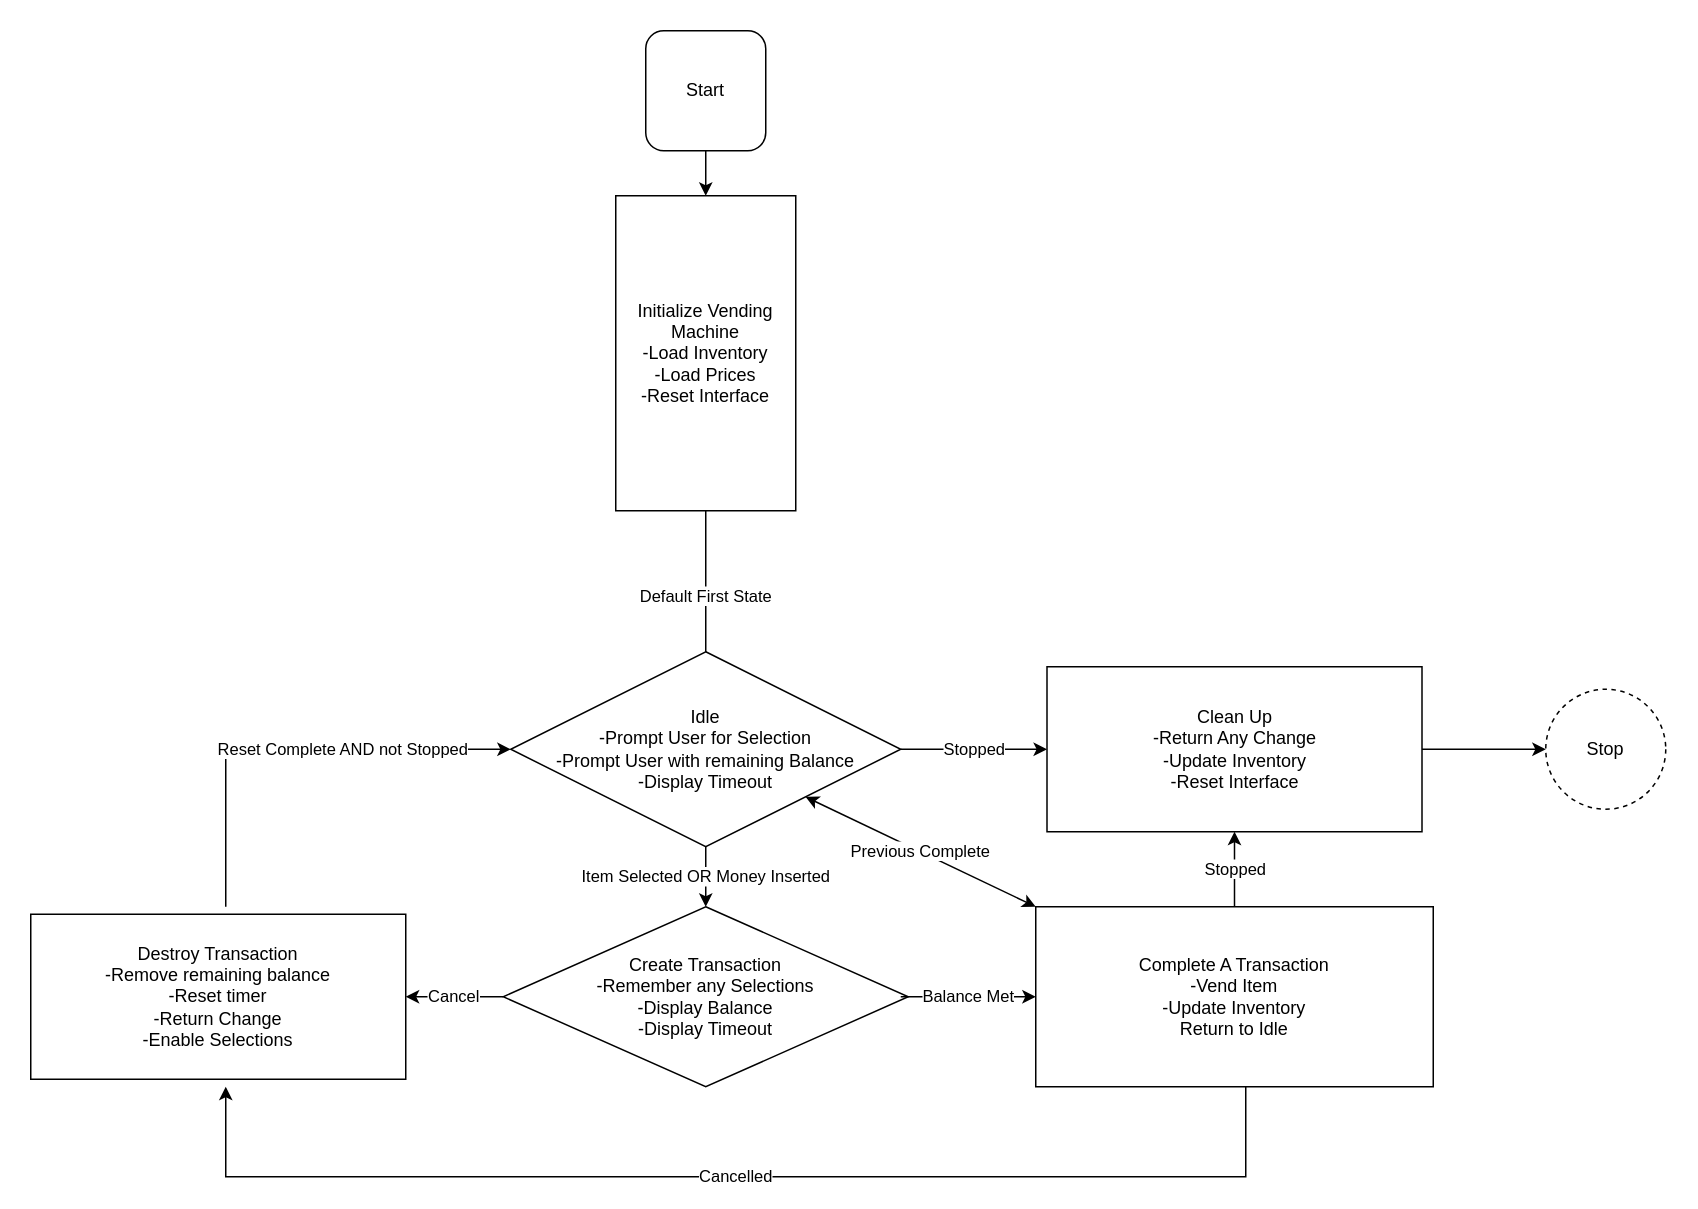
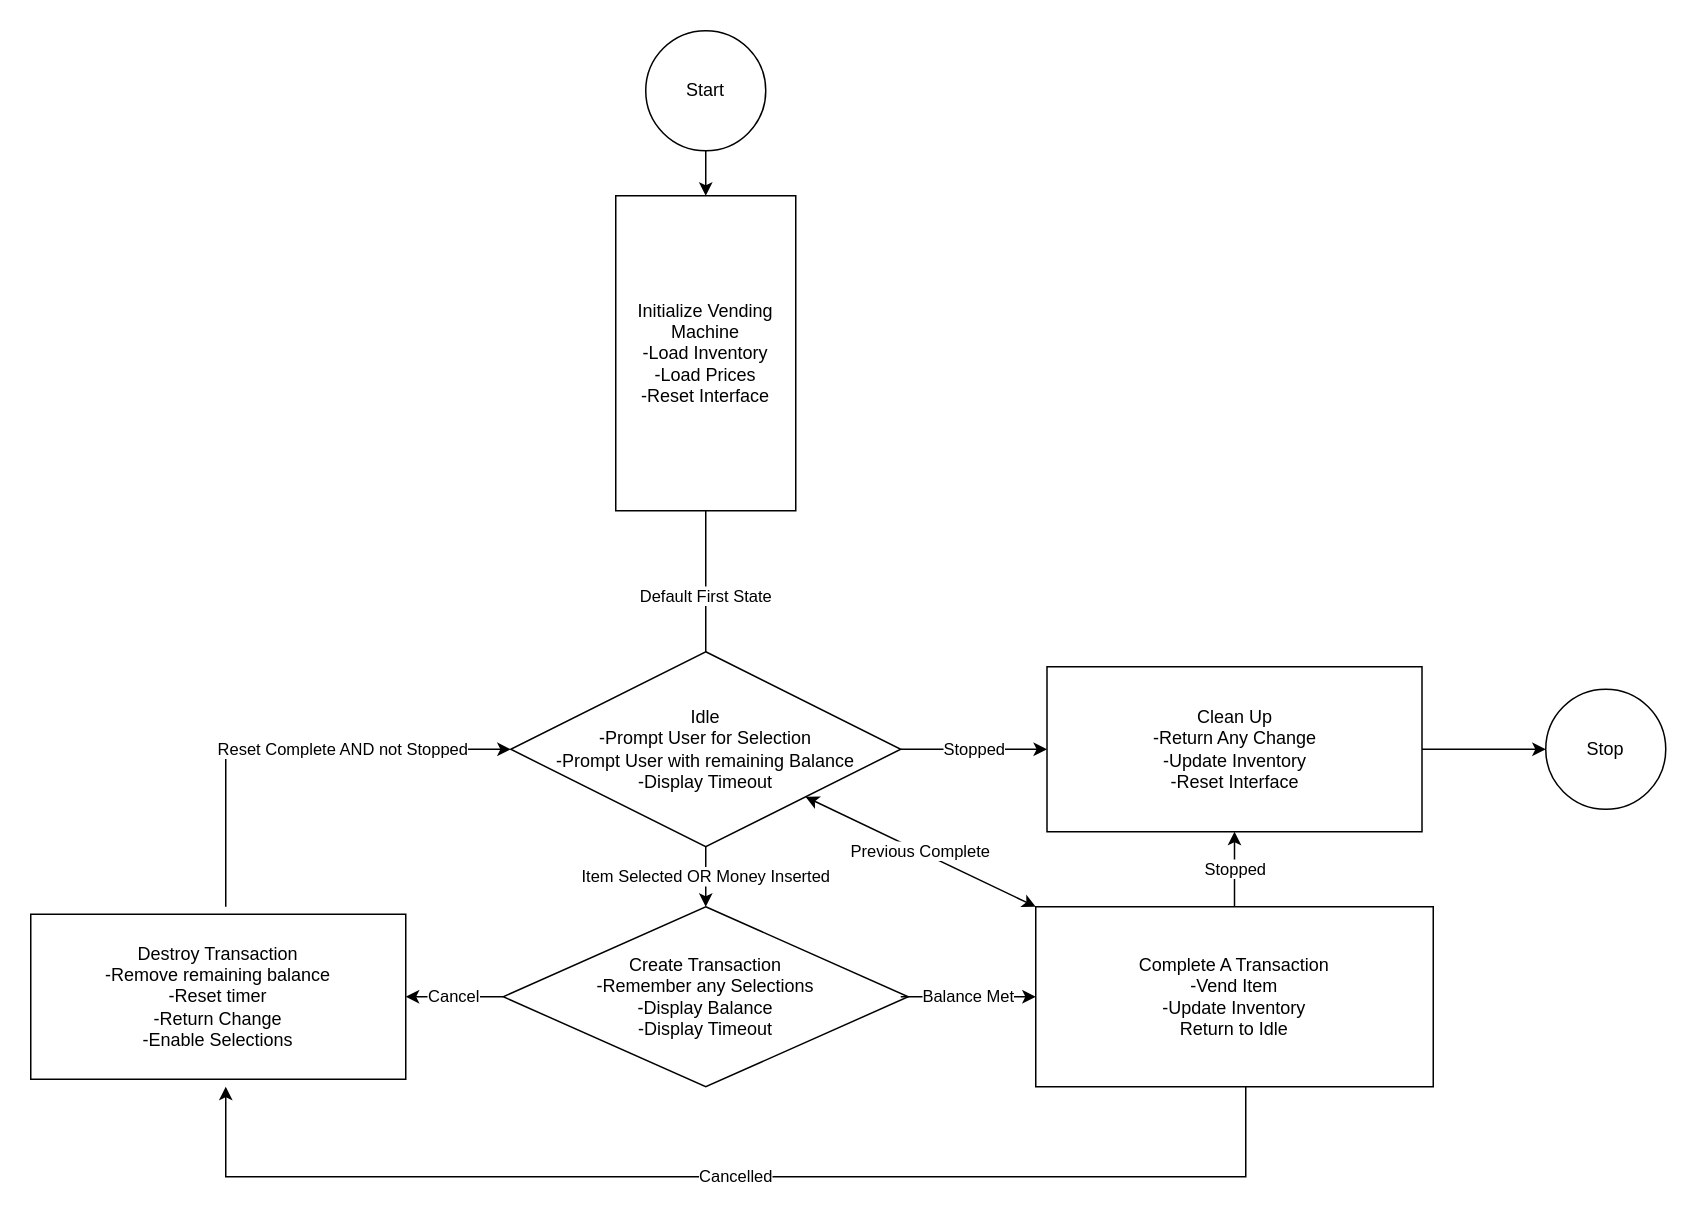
(706, 91) -> (706, 91)
(1606, 749) -> (1606, 749)
